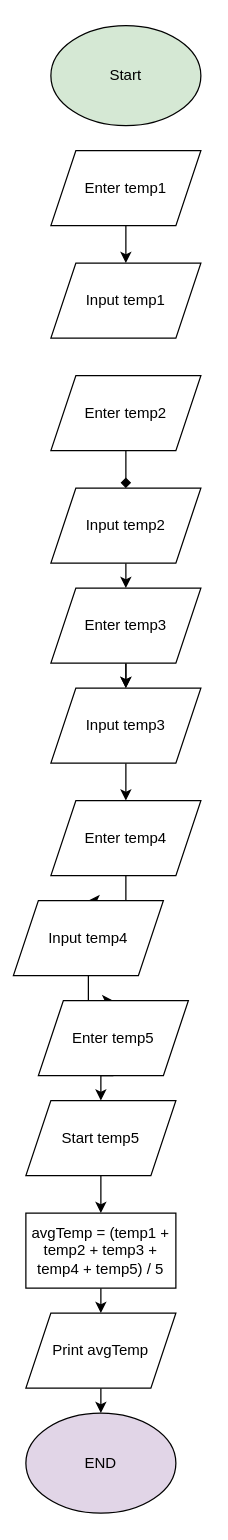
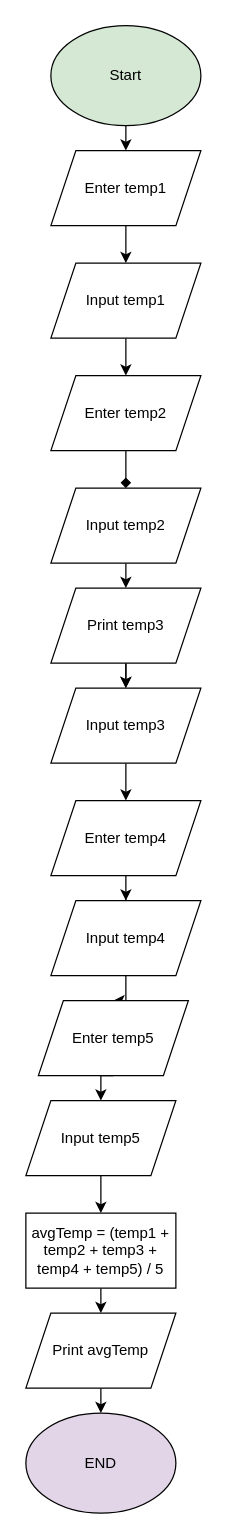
none -> (126, 134)
none -> (126, 352)
(126, 626) -> (126, 626)
(88, 938) -> (126, 938)
(101, 1138) -> (101, 1138)
